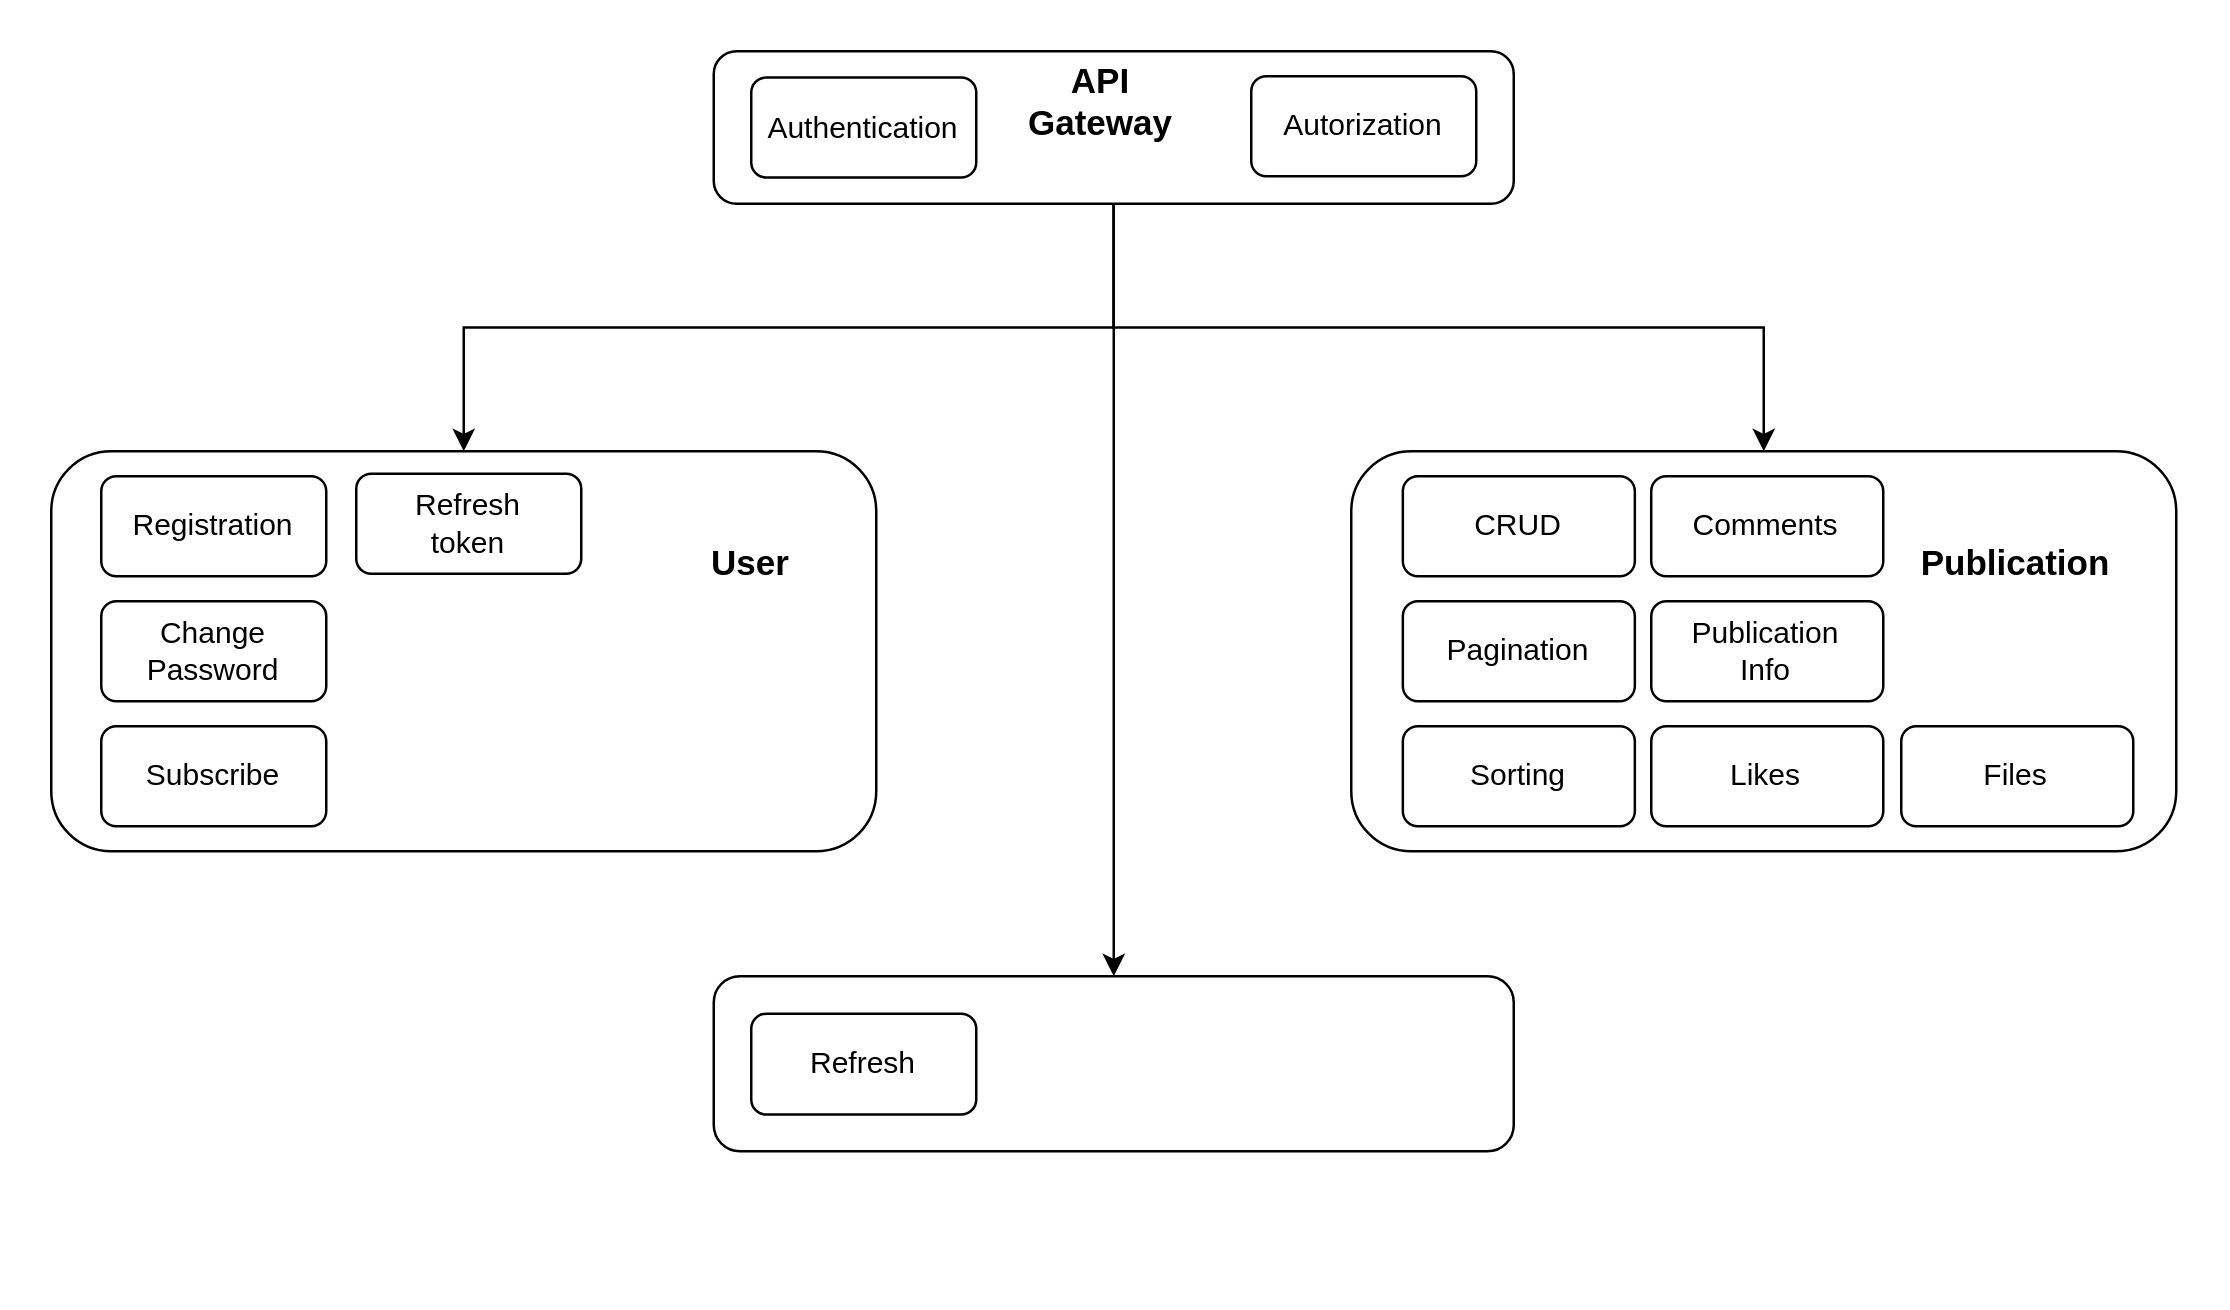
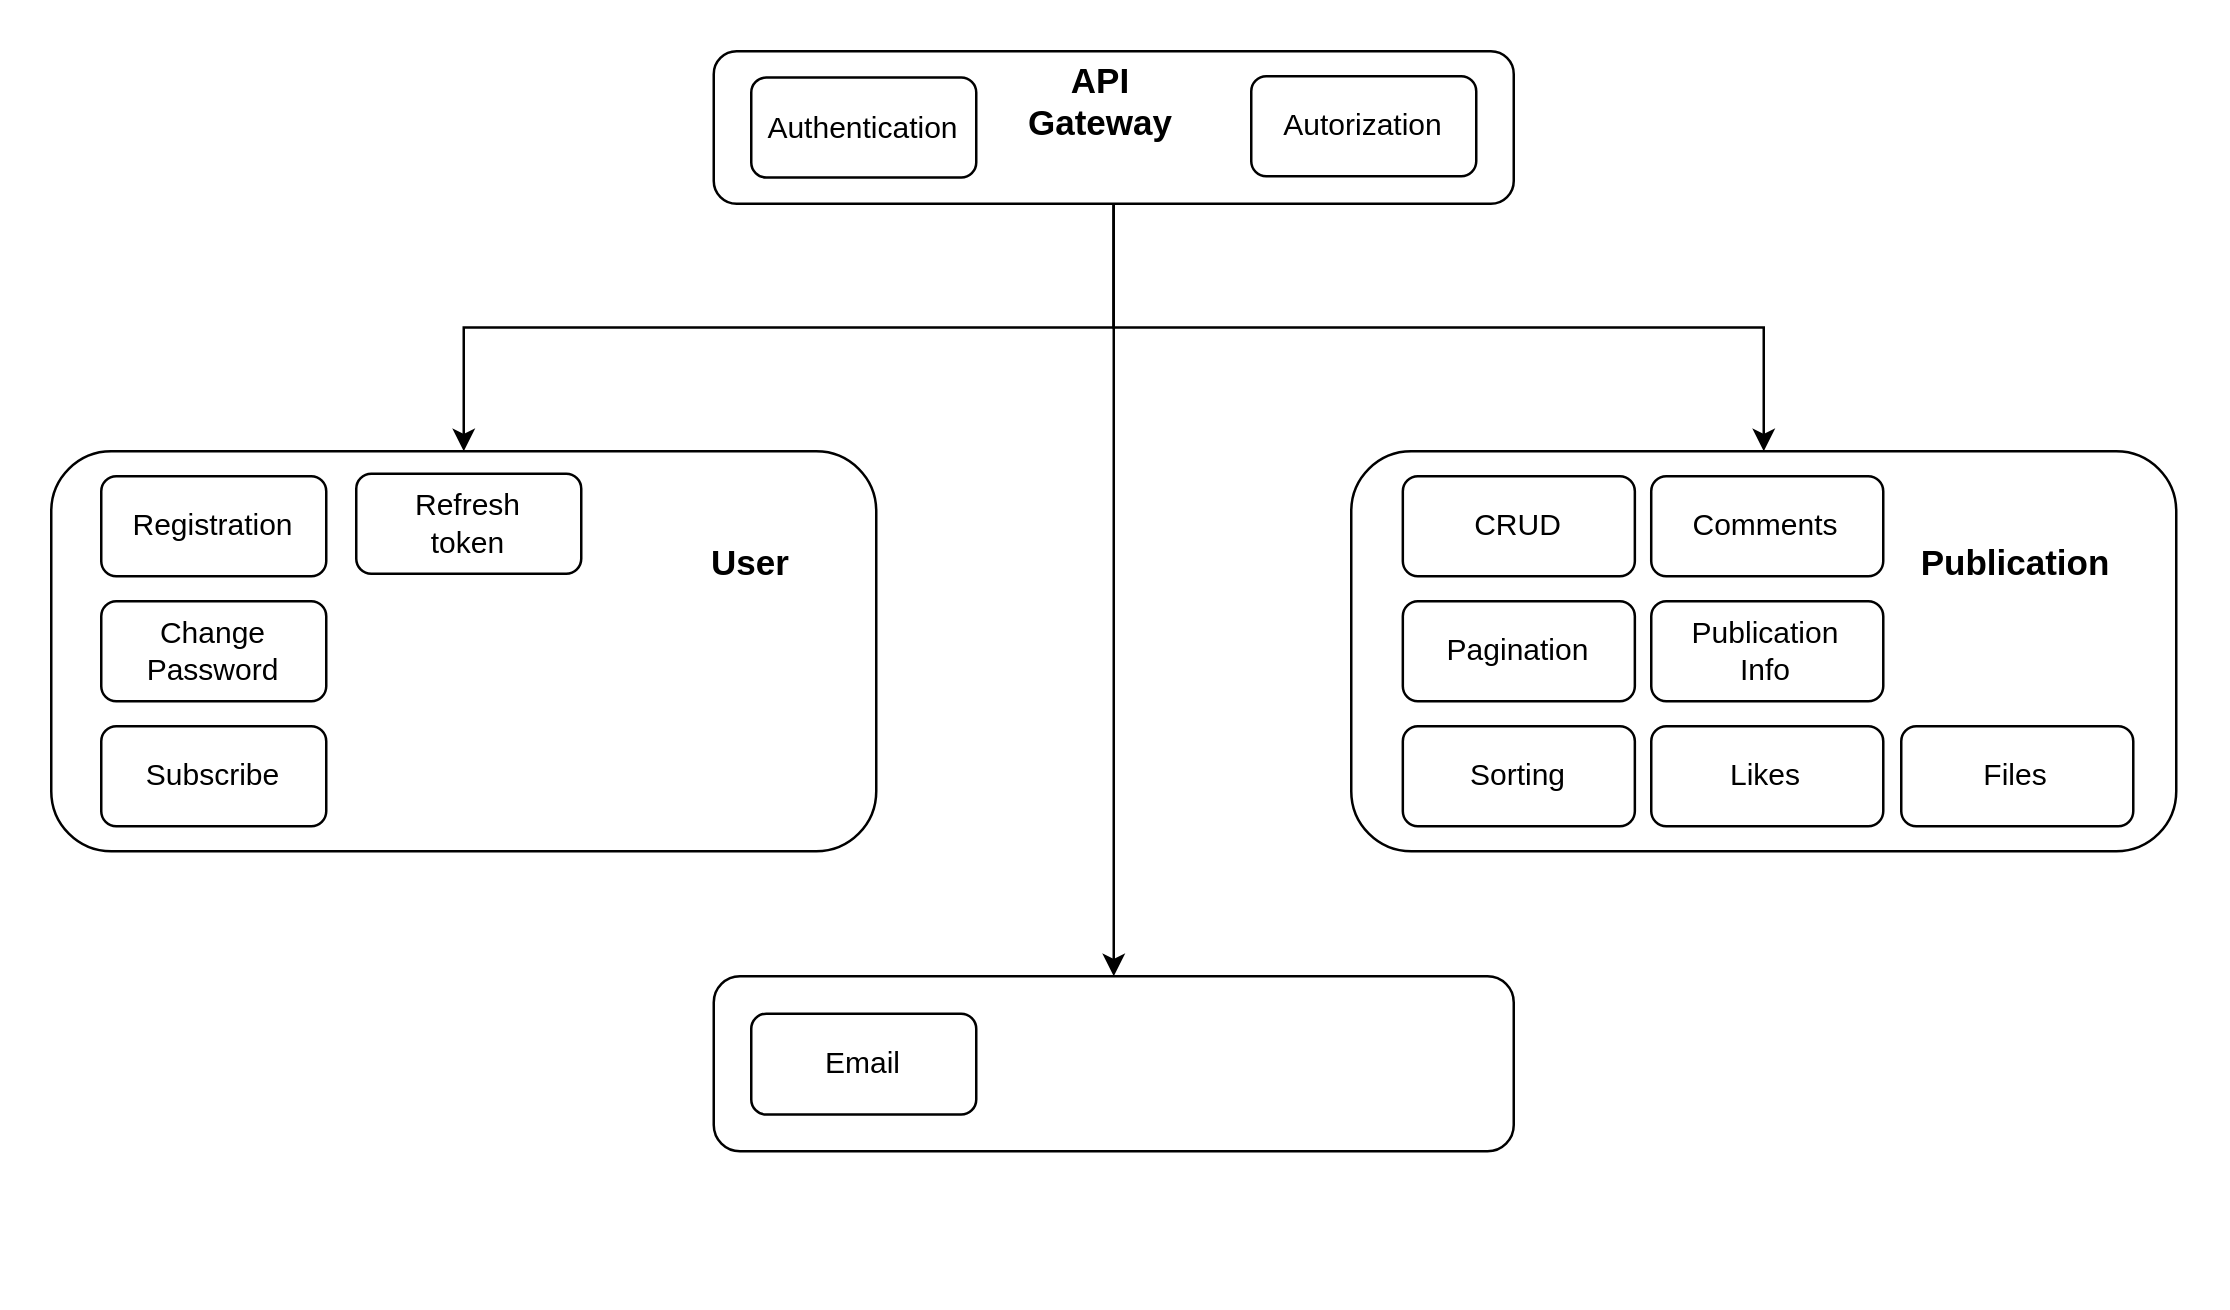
(864, 1064) -> (864, 1064)
